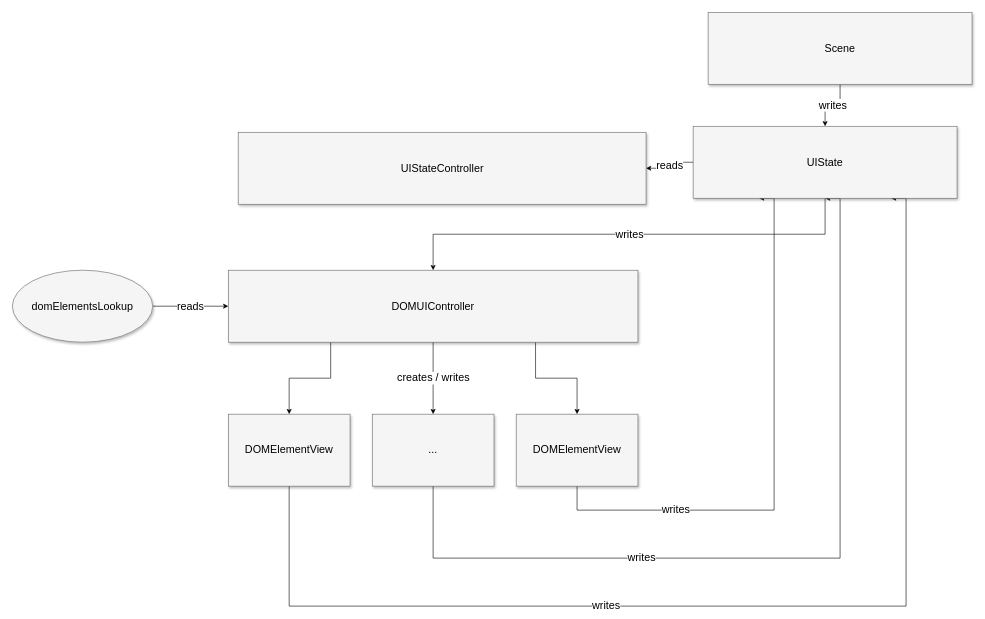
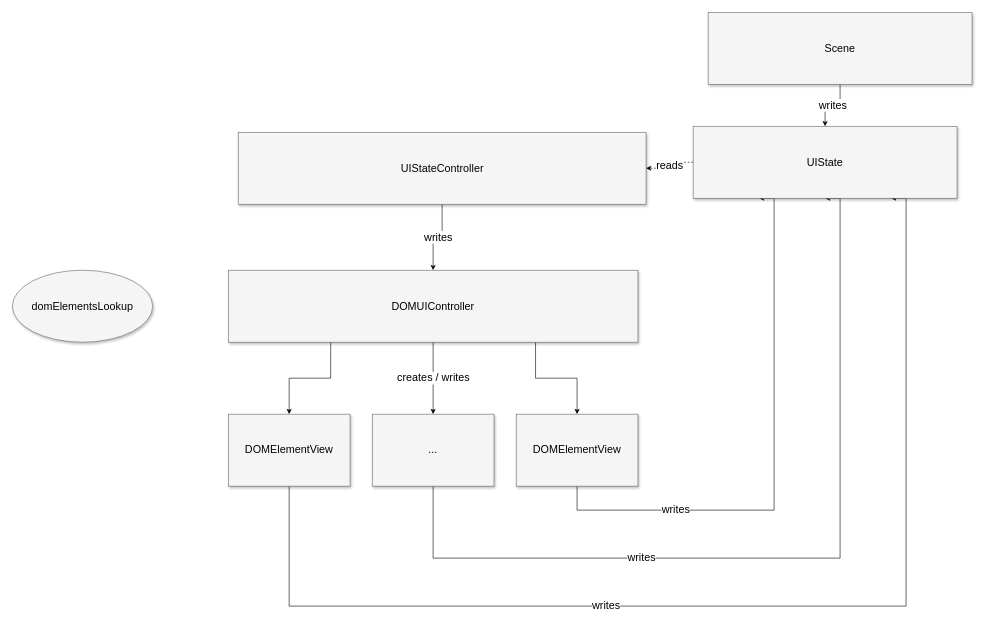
(687, 162) -> (687, 162)
(629, 234) -> (439, 237)
(190, 306) -> none
